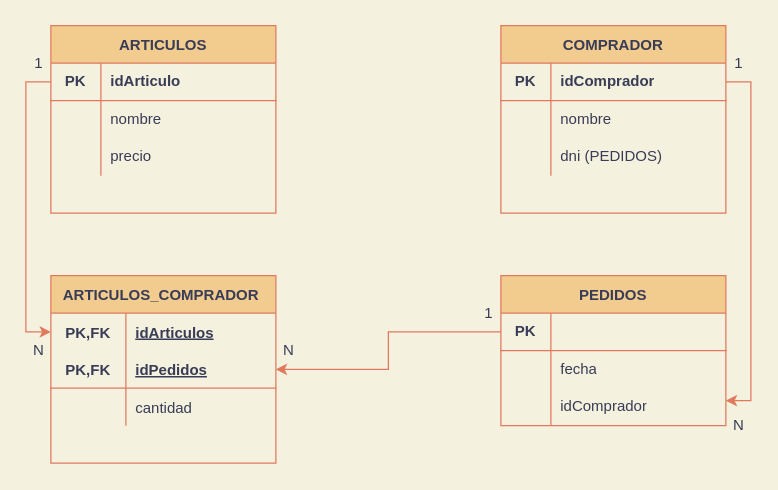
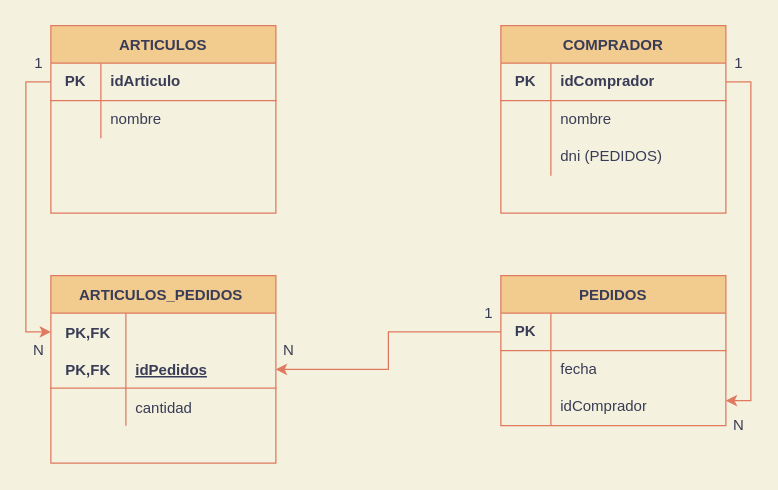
(188, 157) -> none
(163, 295) -> (163, 295)
(201, 332) -> none
